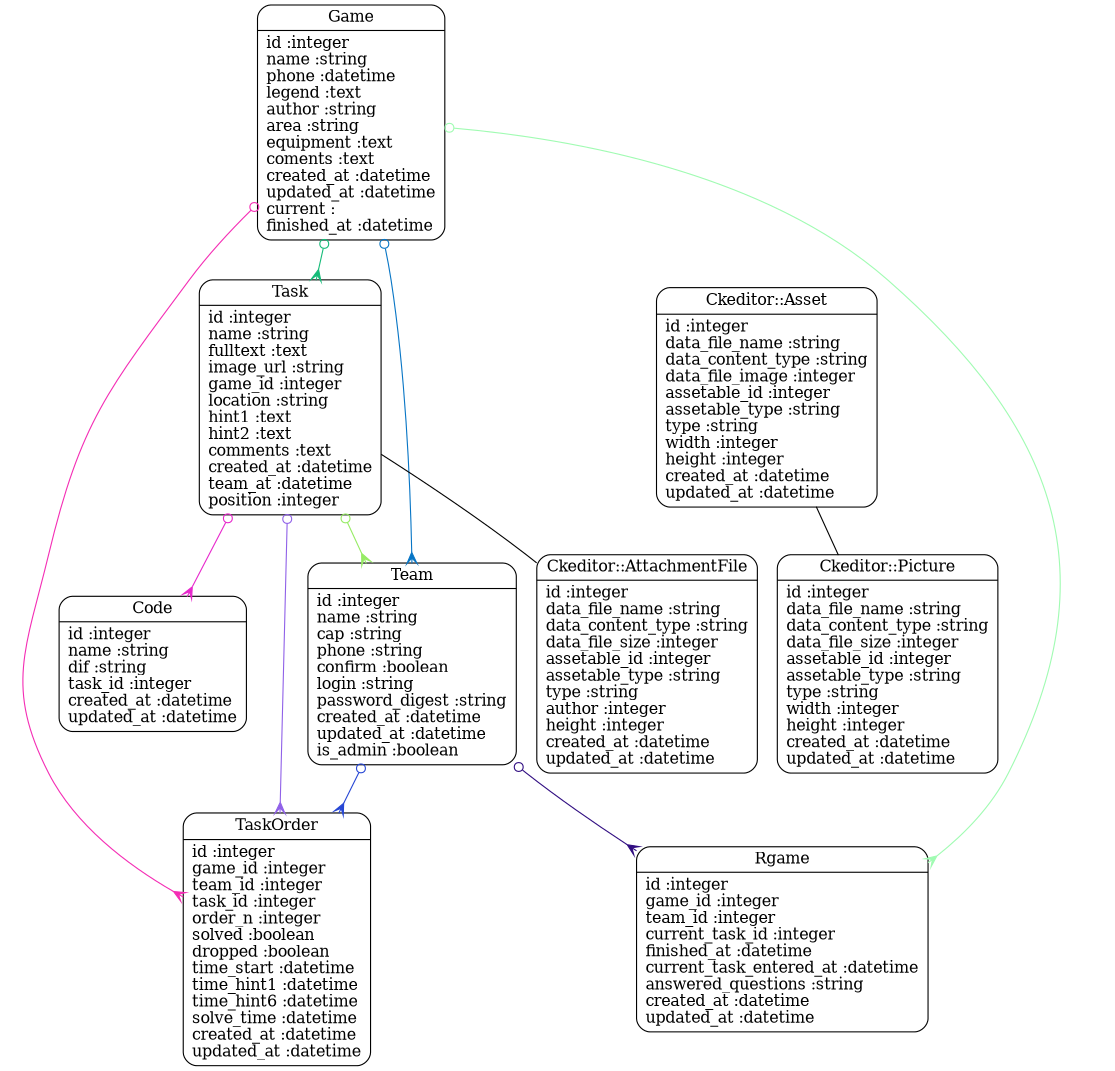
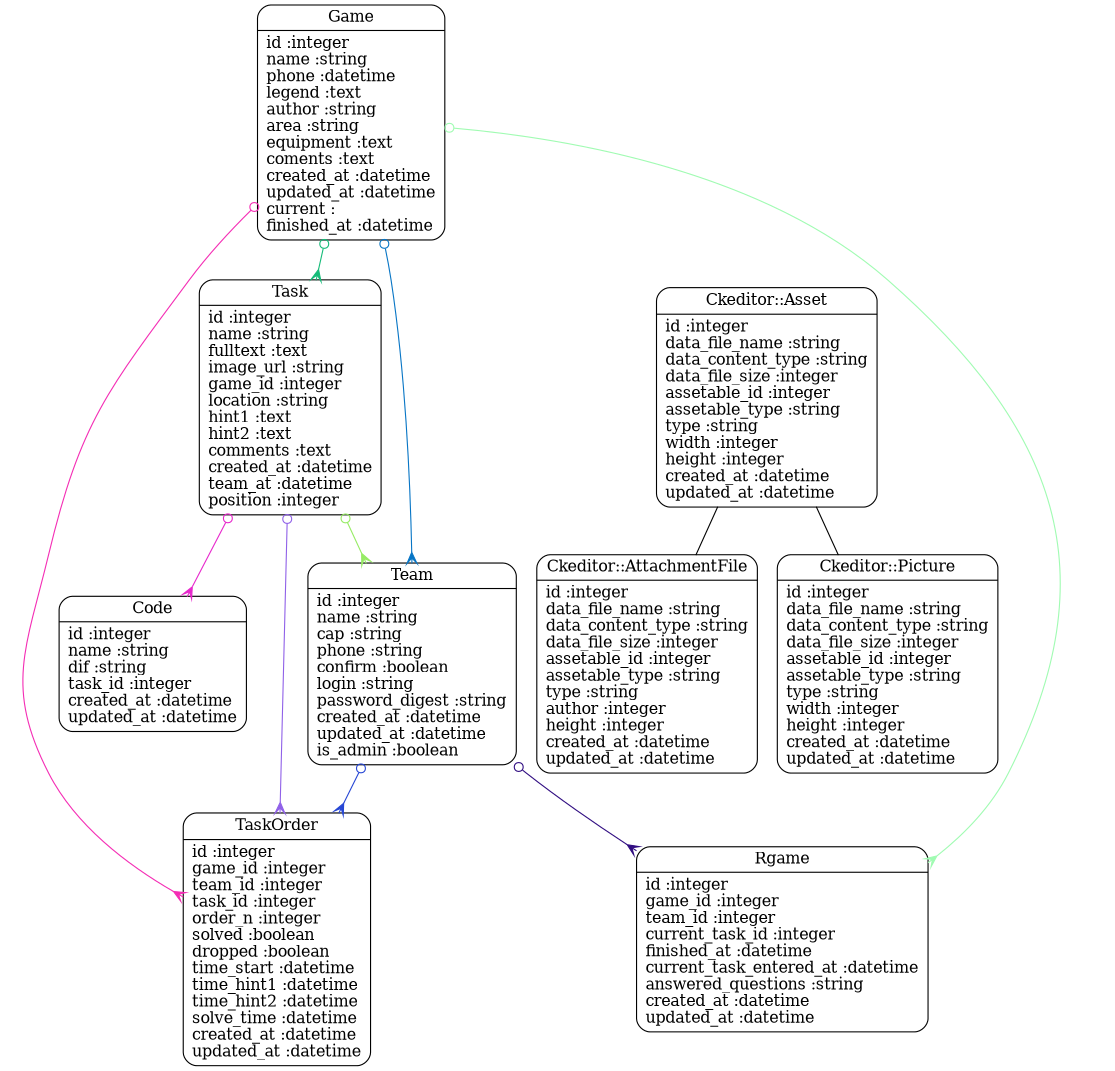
(761, 377) -> (752, 377)
(460, 507) -> (707, 531)
(275, 1002) -> (275, 1002)
